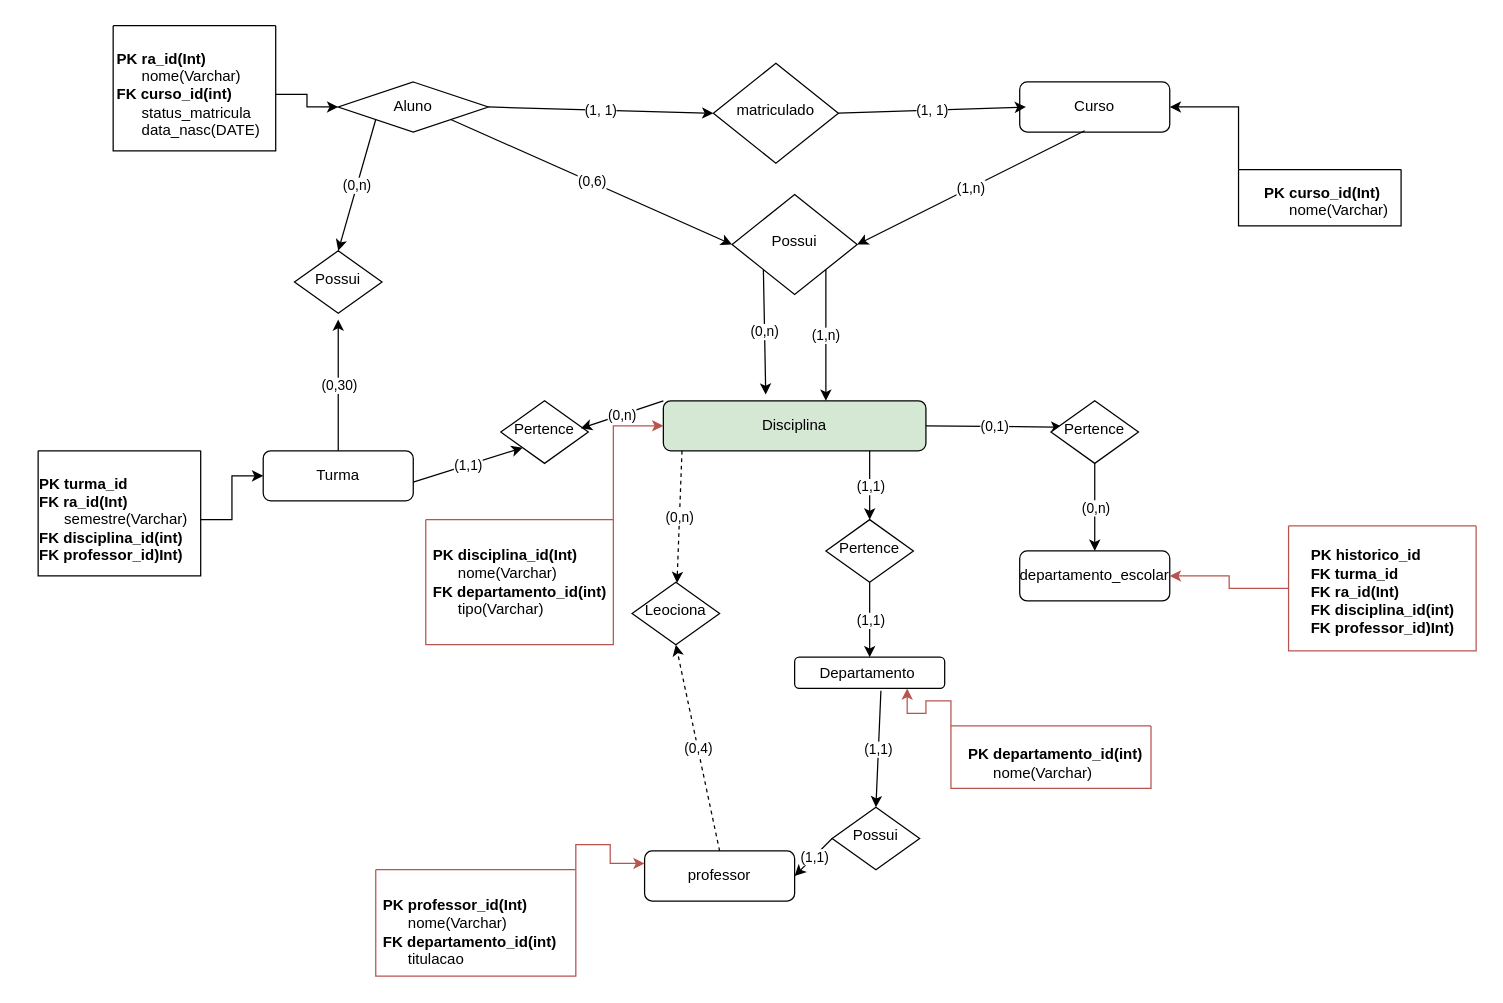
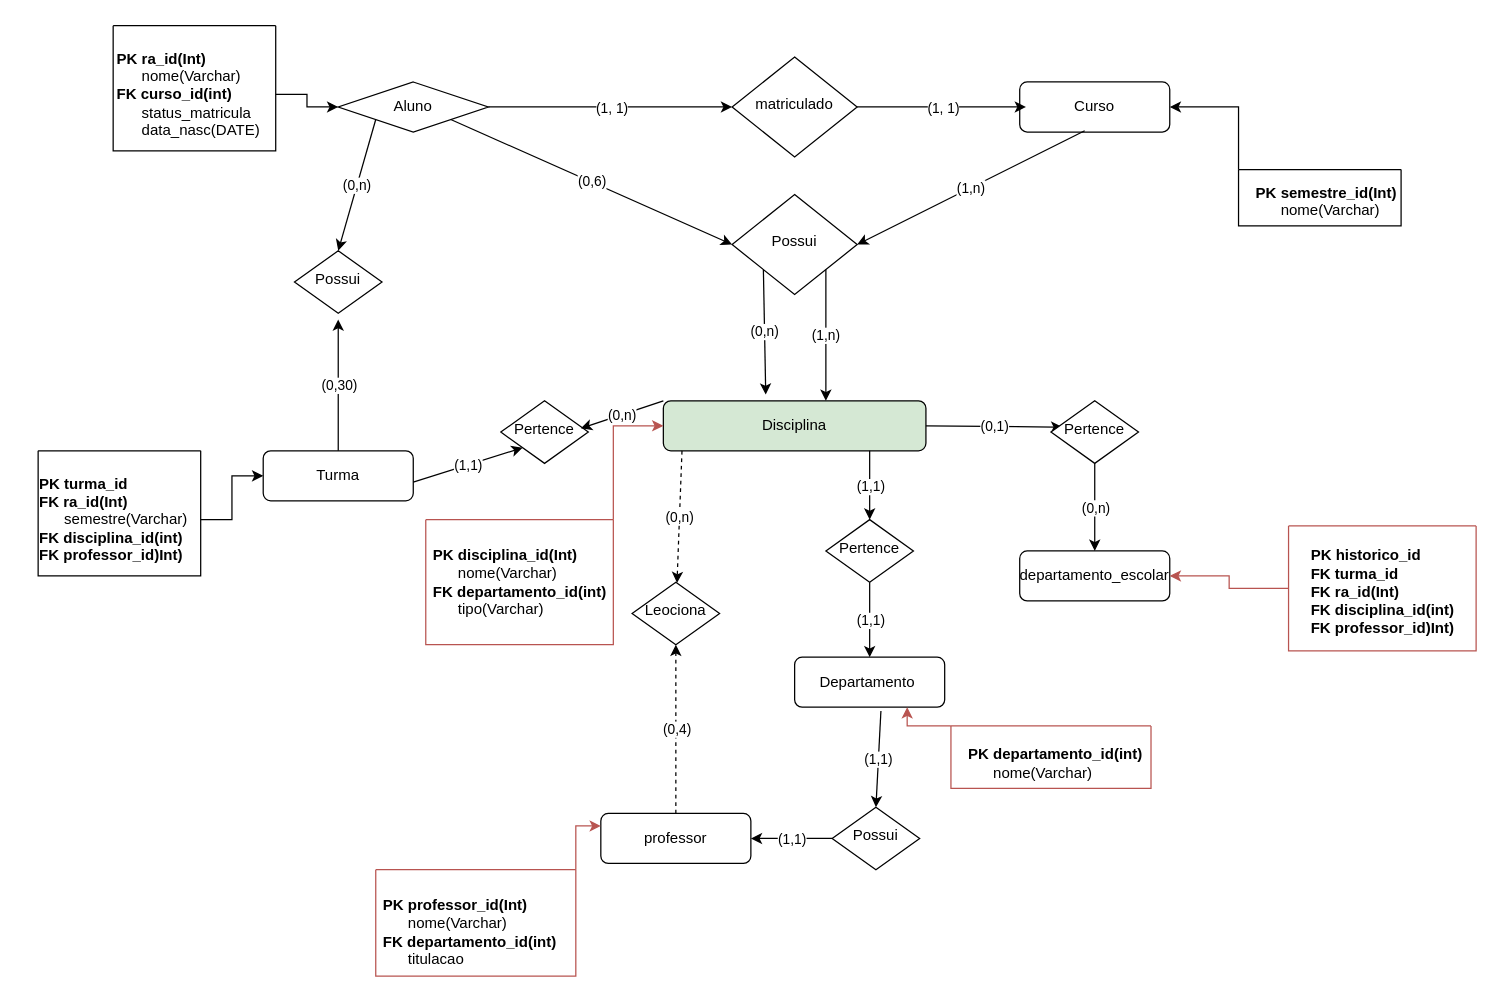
(776, 113) -> (794, 107)
(1326, 211) -> (1326, 211)
(869, 673) -> (869, 682)
(719, 876) -> (676, 838)
